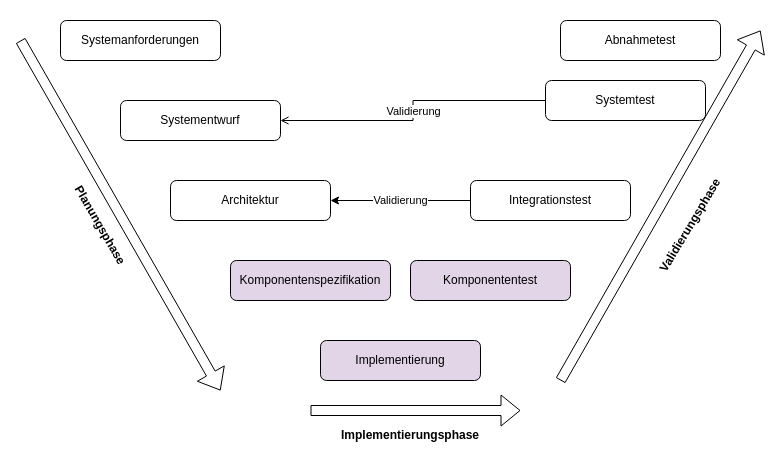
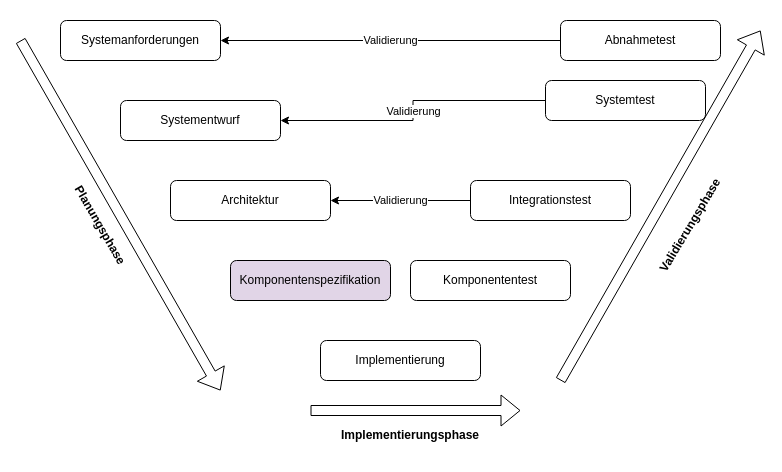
none -> (394, 41)
(286, 121) -> (288, 121)
(491, 281) -> (491, 281)
(401, 361) -> (401, 361)
